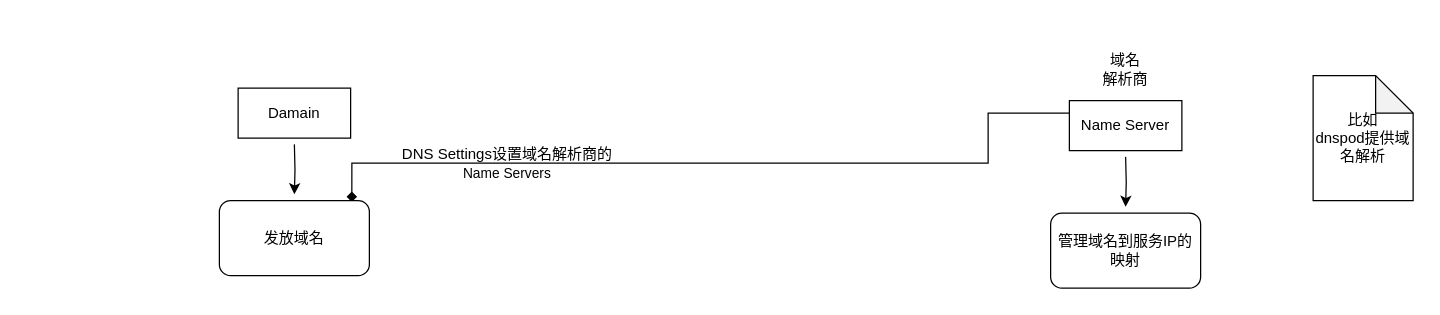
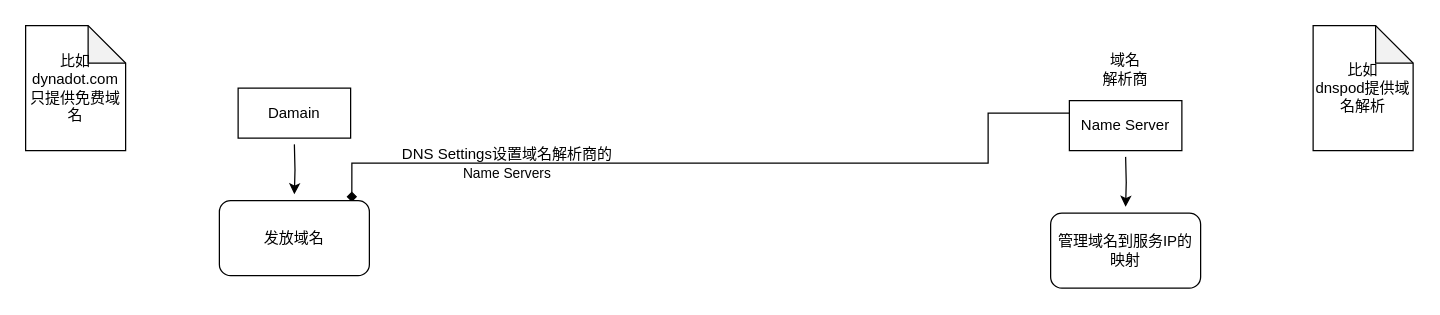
none -> (76, 88)
(1363, 138) -> (1363, 88)
